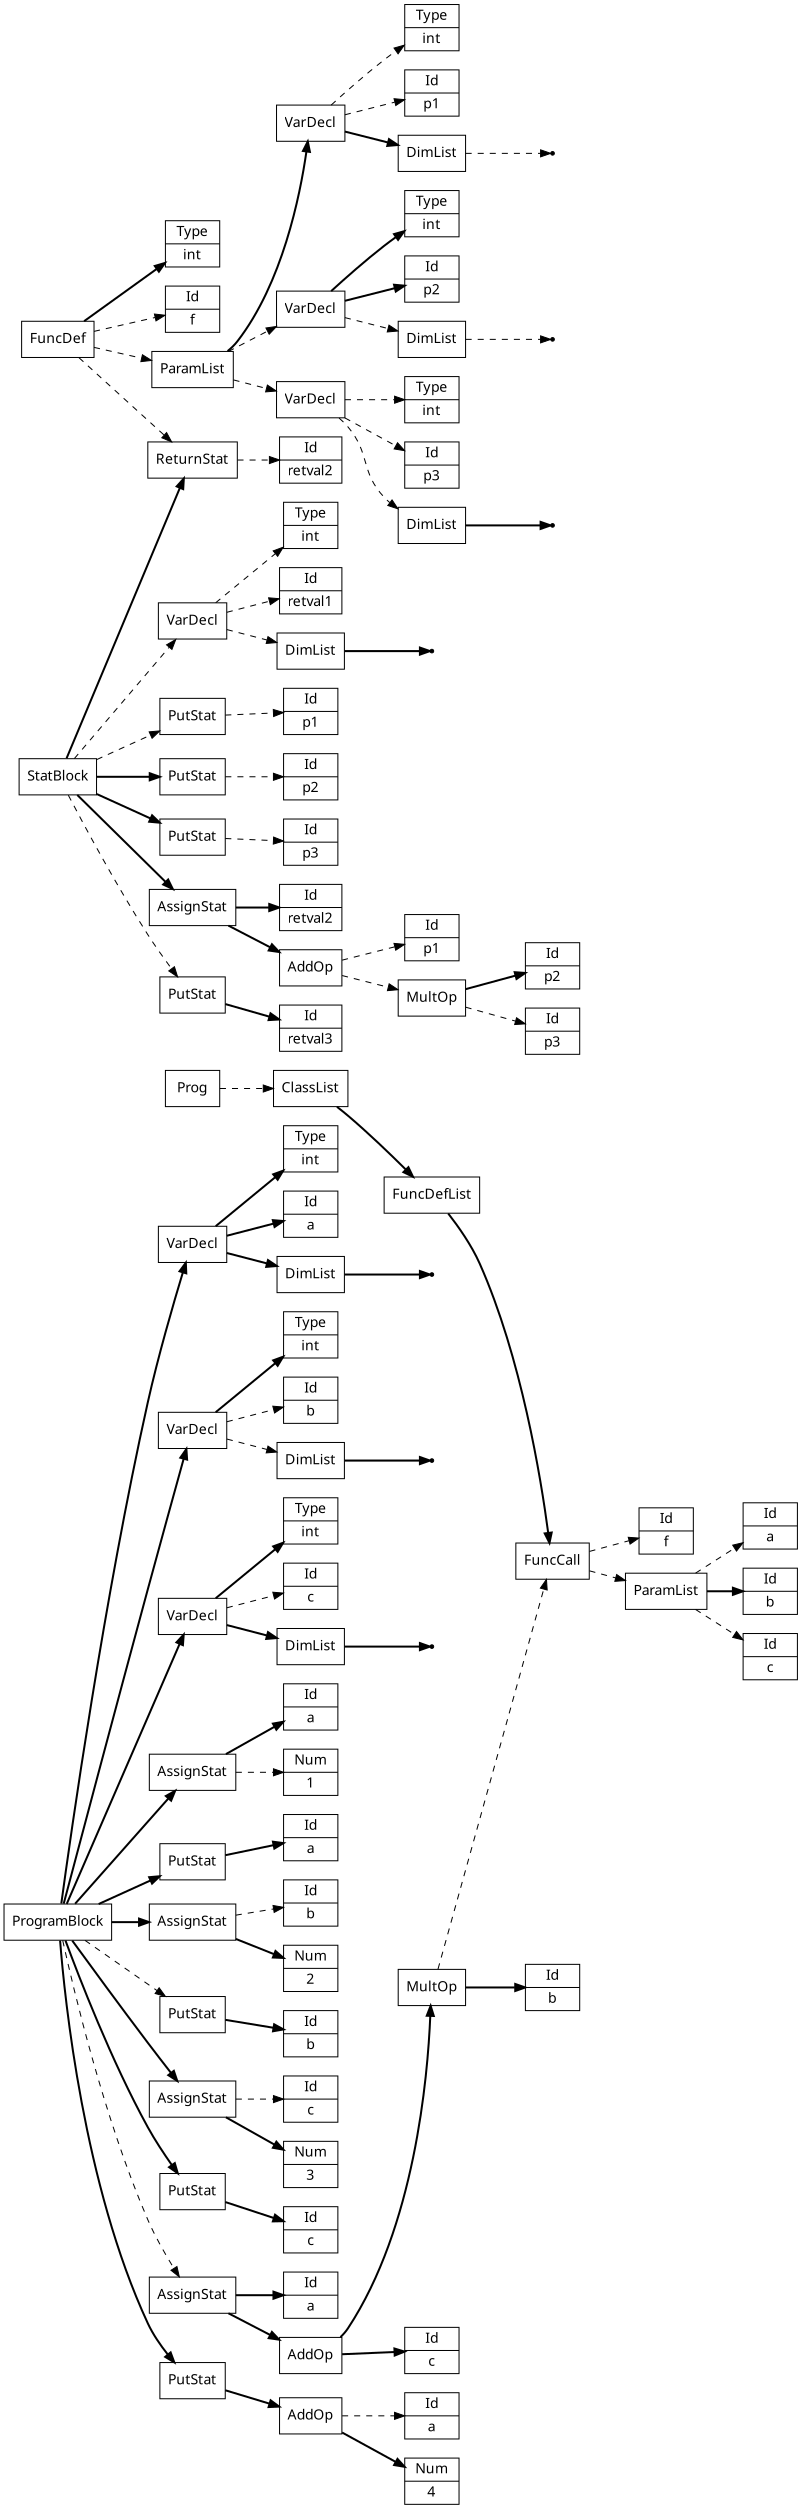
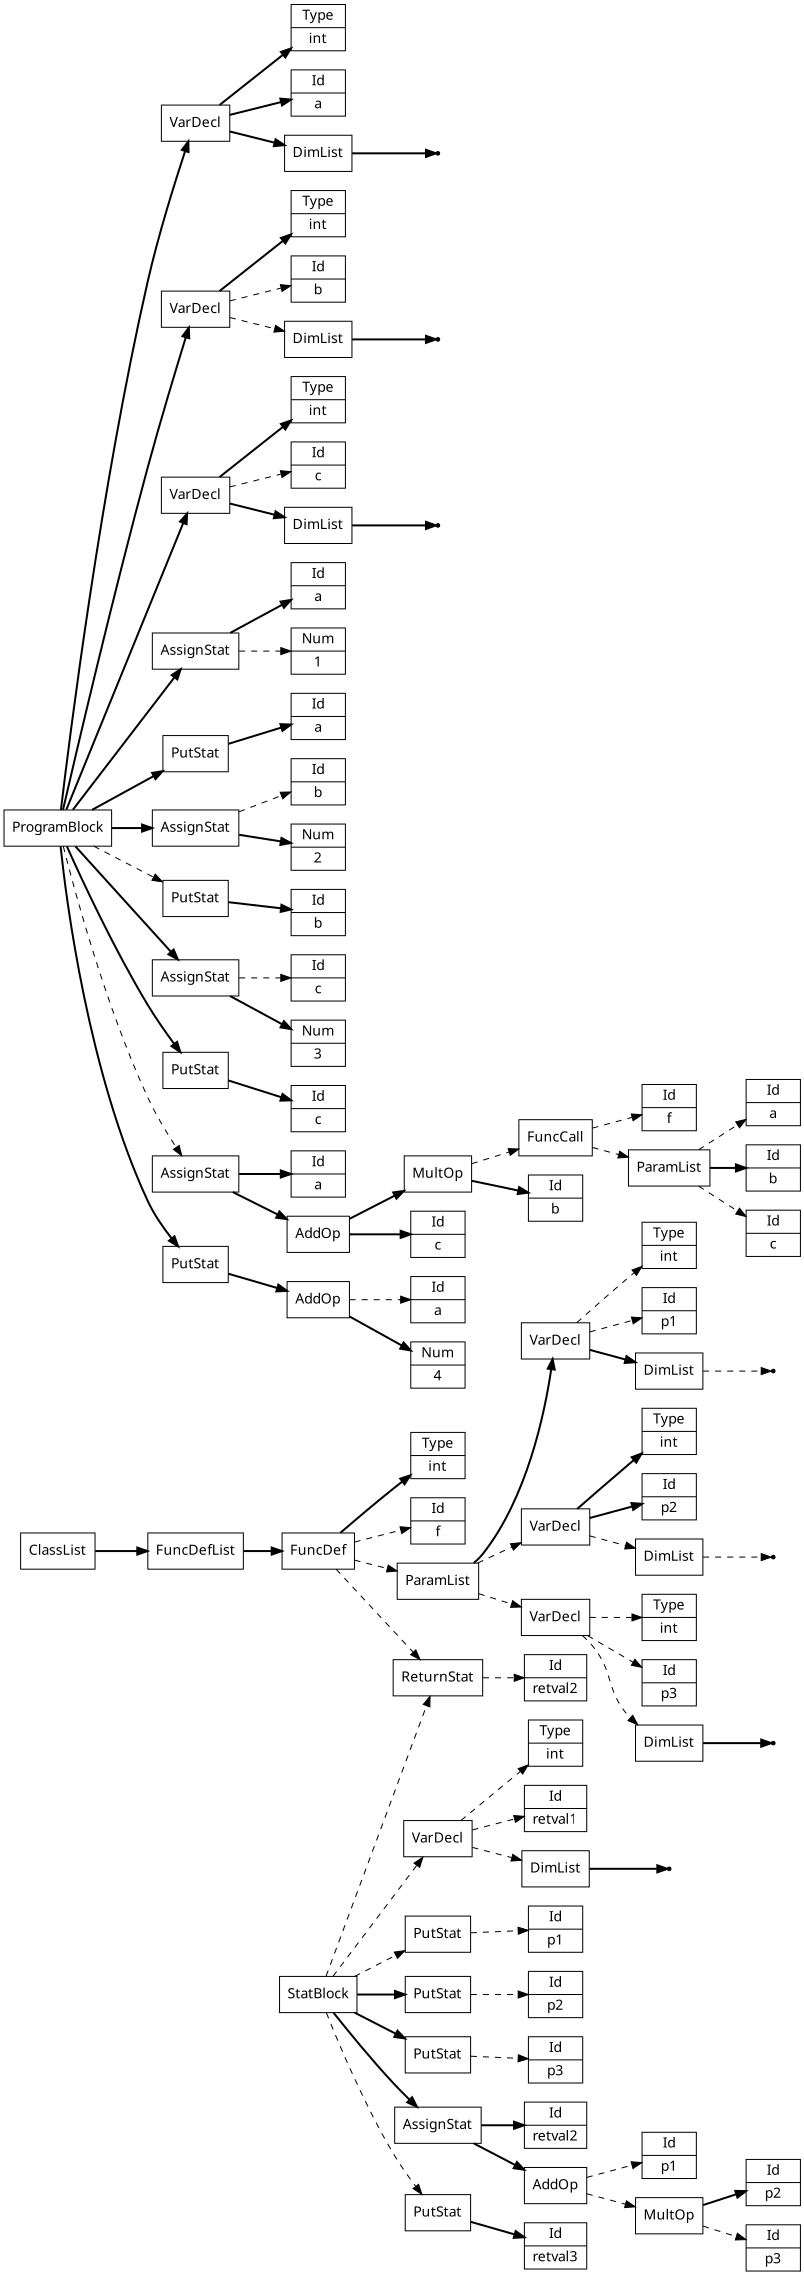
(123, 623) -> (376, 1841)
(193, 1089) -> none
(515, 1367) -> (258, 1551)
